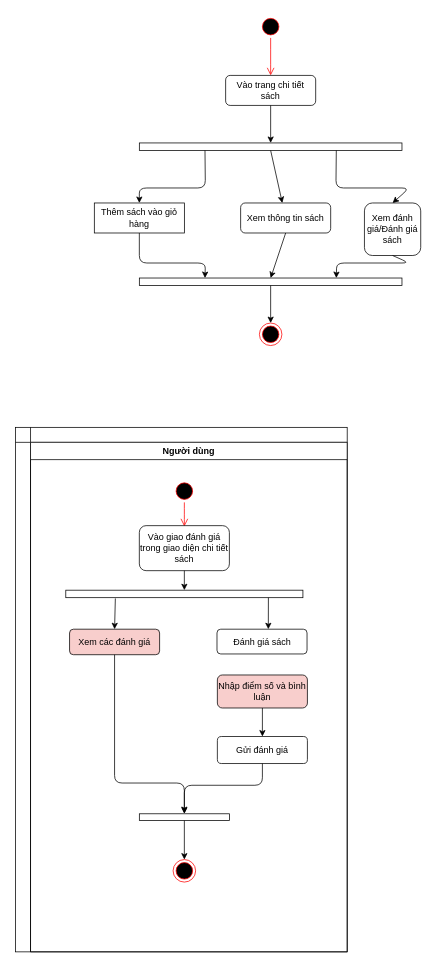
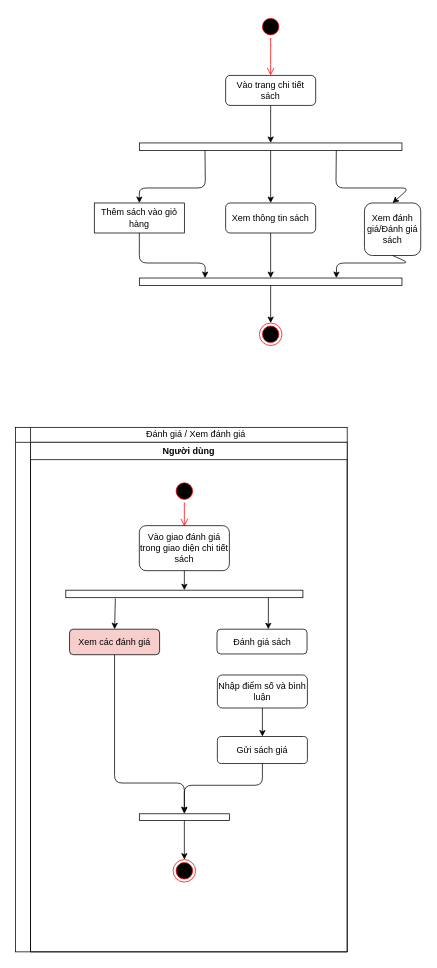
(285, 218) -> (270, 218)
none -> (195, 435)
(262, 691) -> (262, 691)
(262, 750) -> (262, 750)
